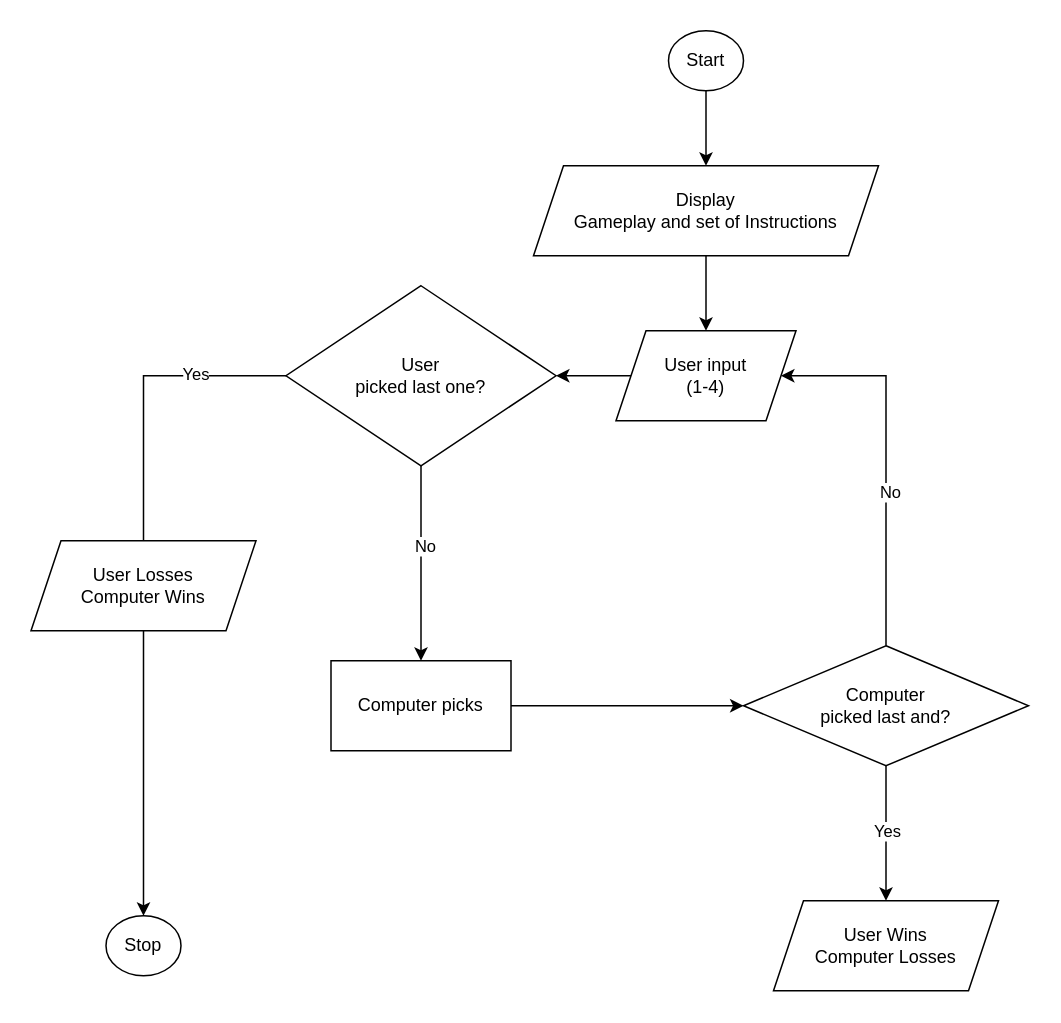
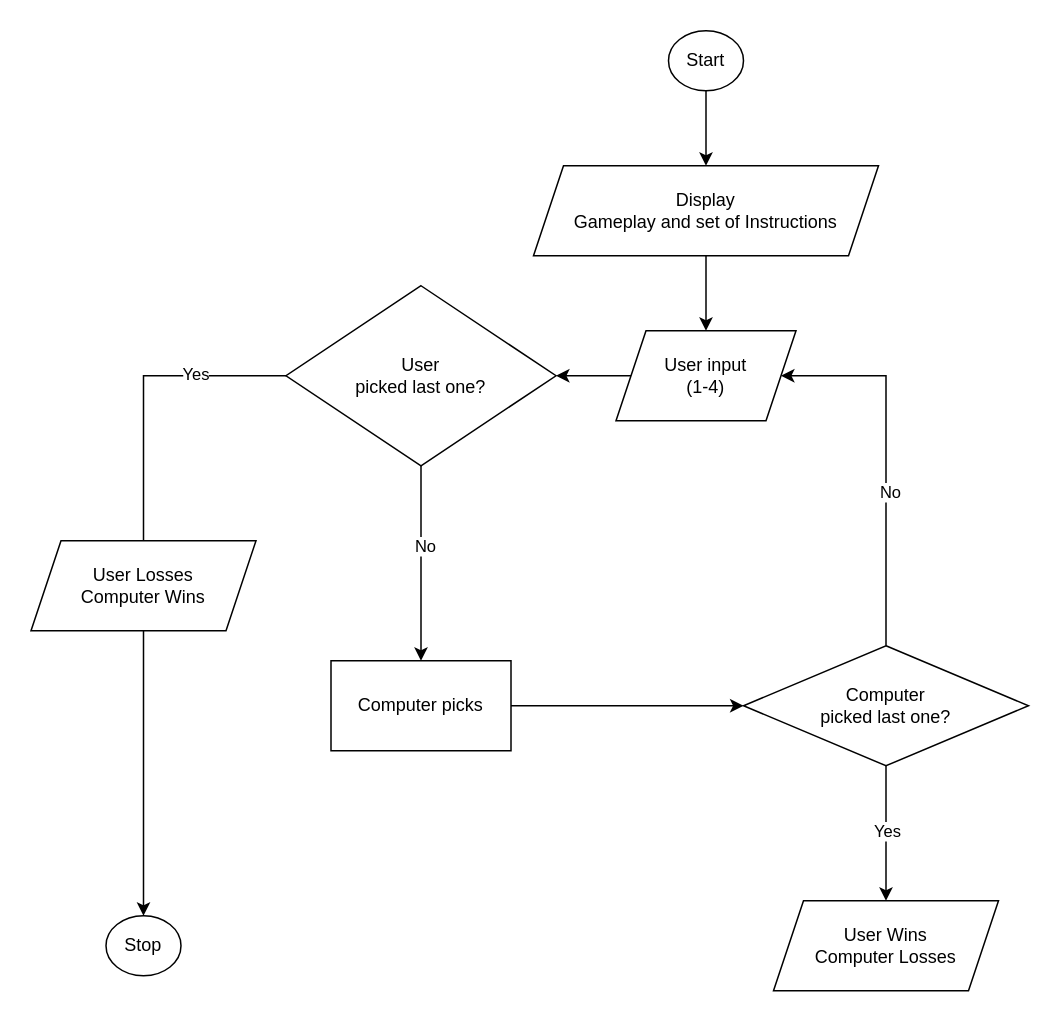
(886, 706) -> (886, 706)
